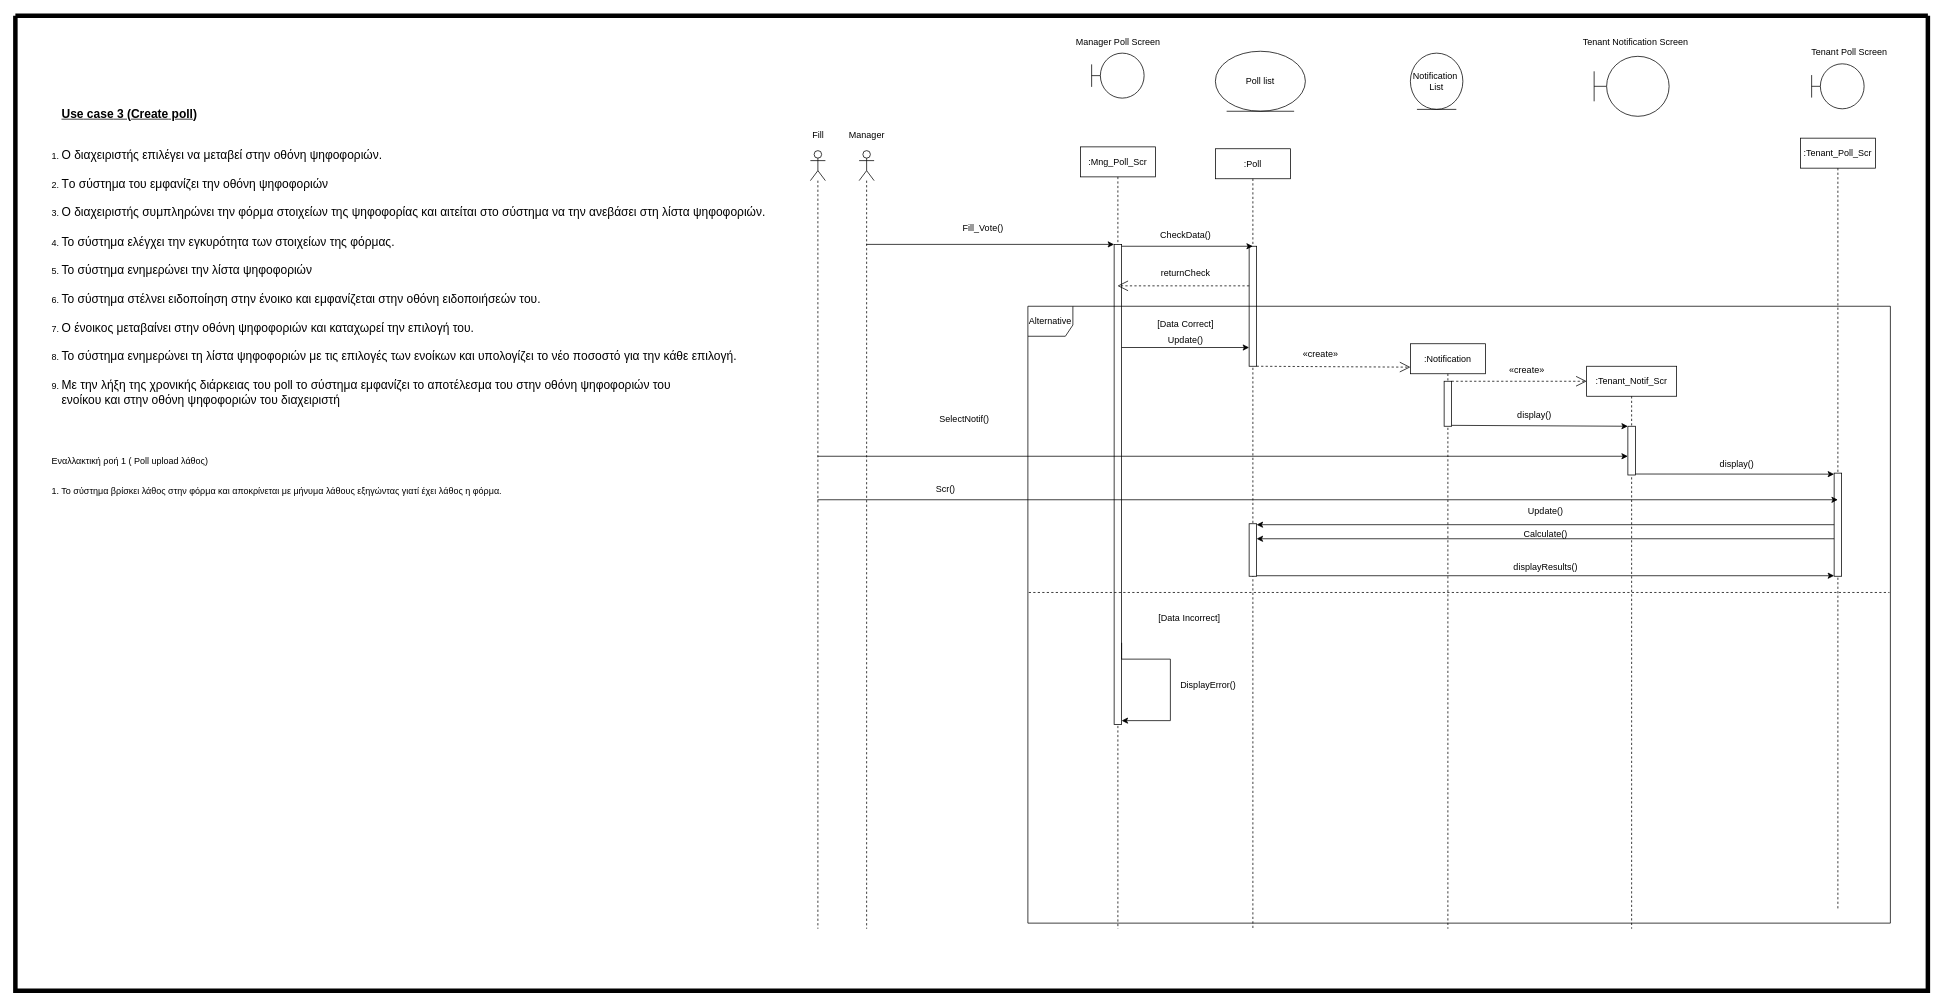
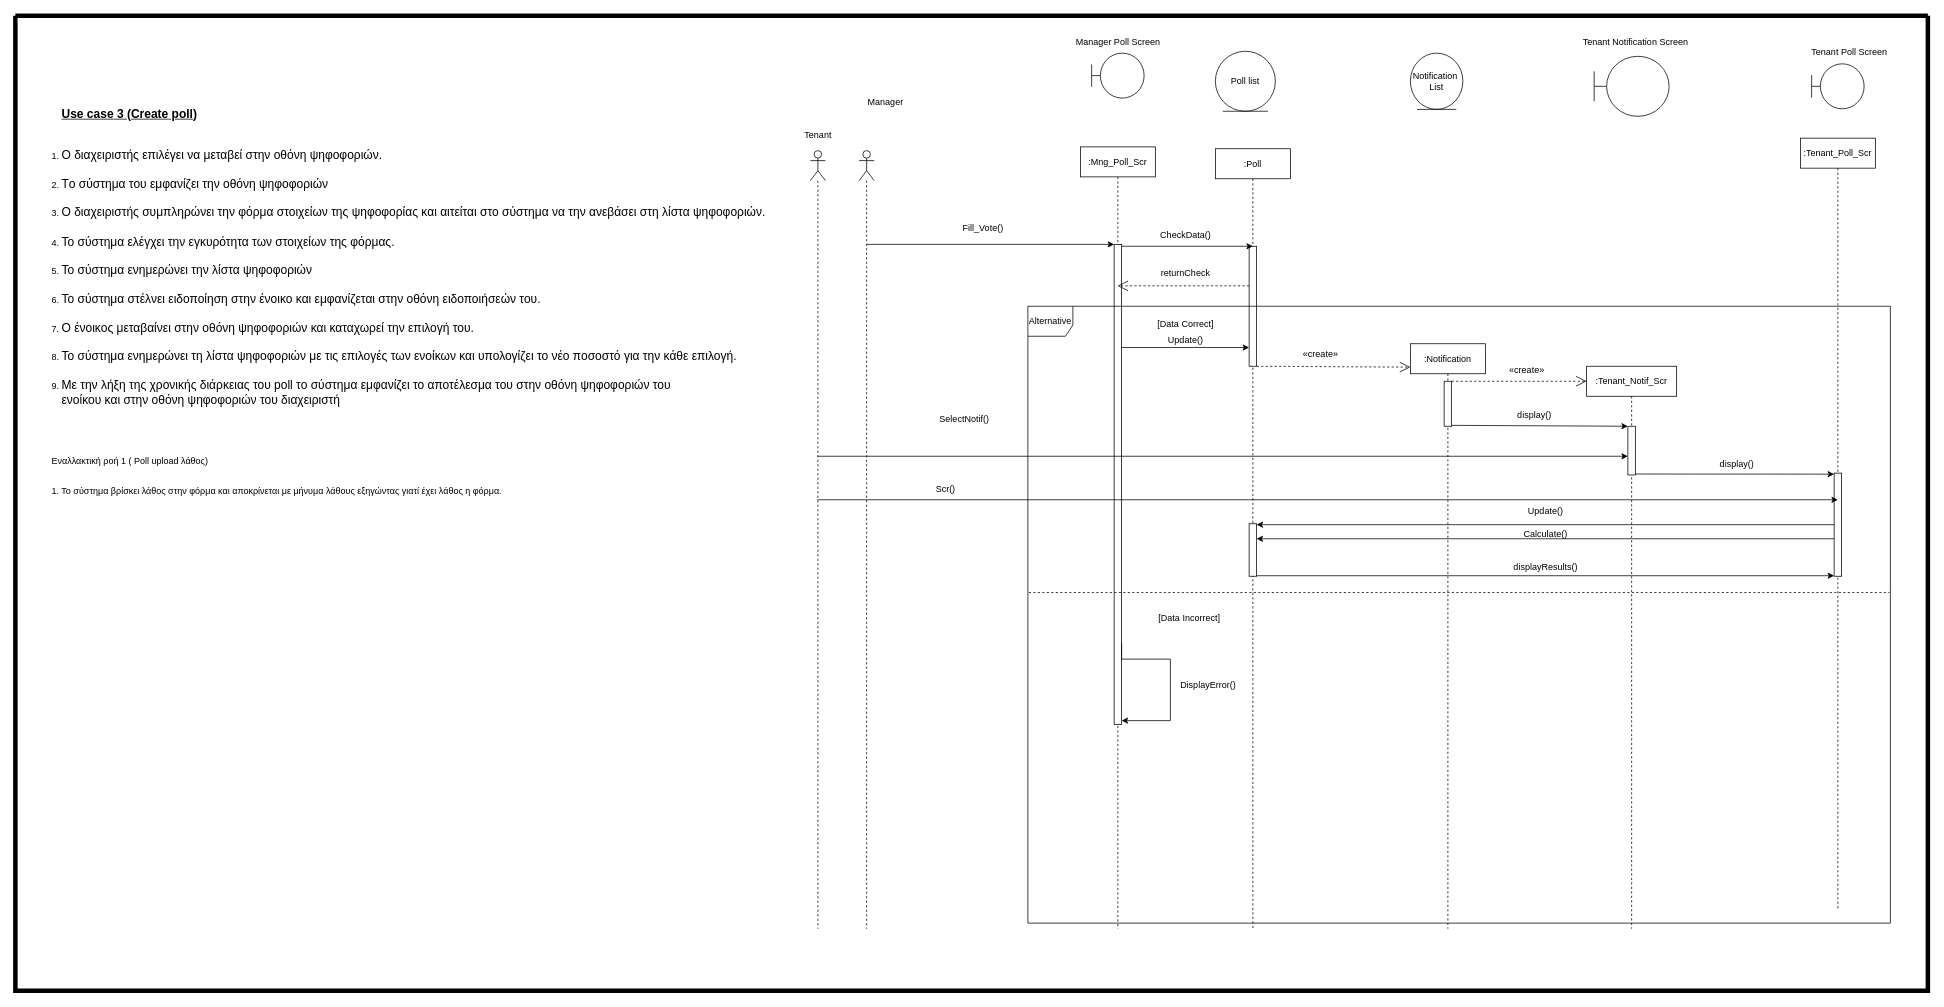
(1260, 81) -> (1245, 81)
(818, 135) -> (818, 135)
(867, 135) -> (885, 102)
